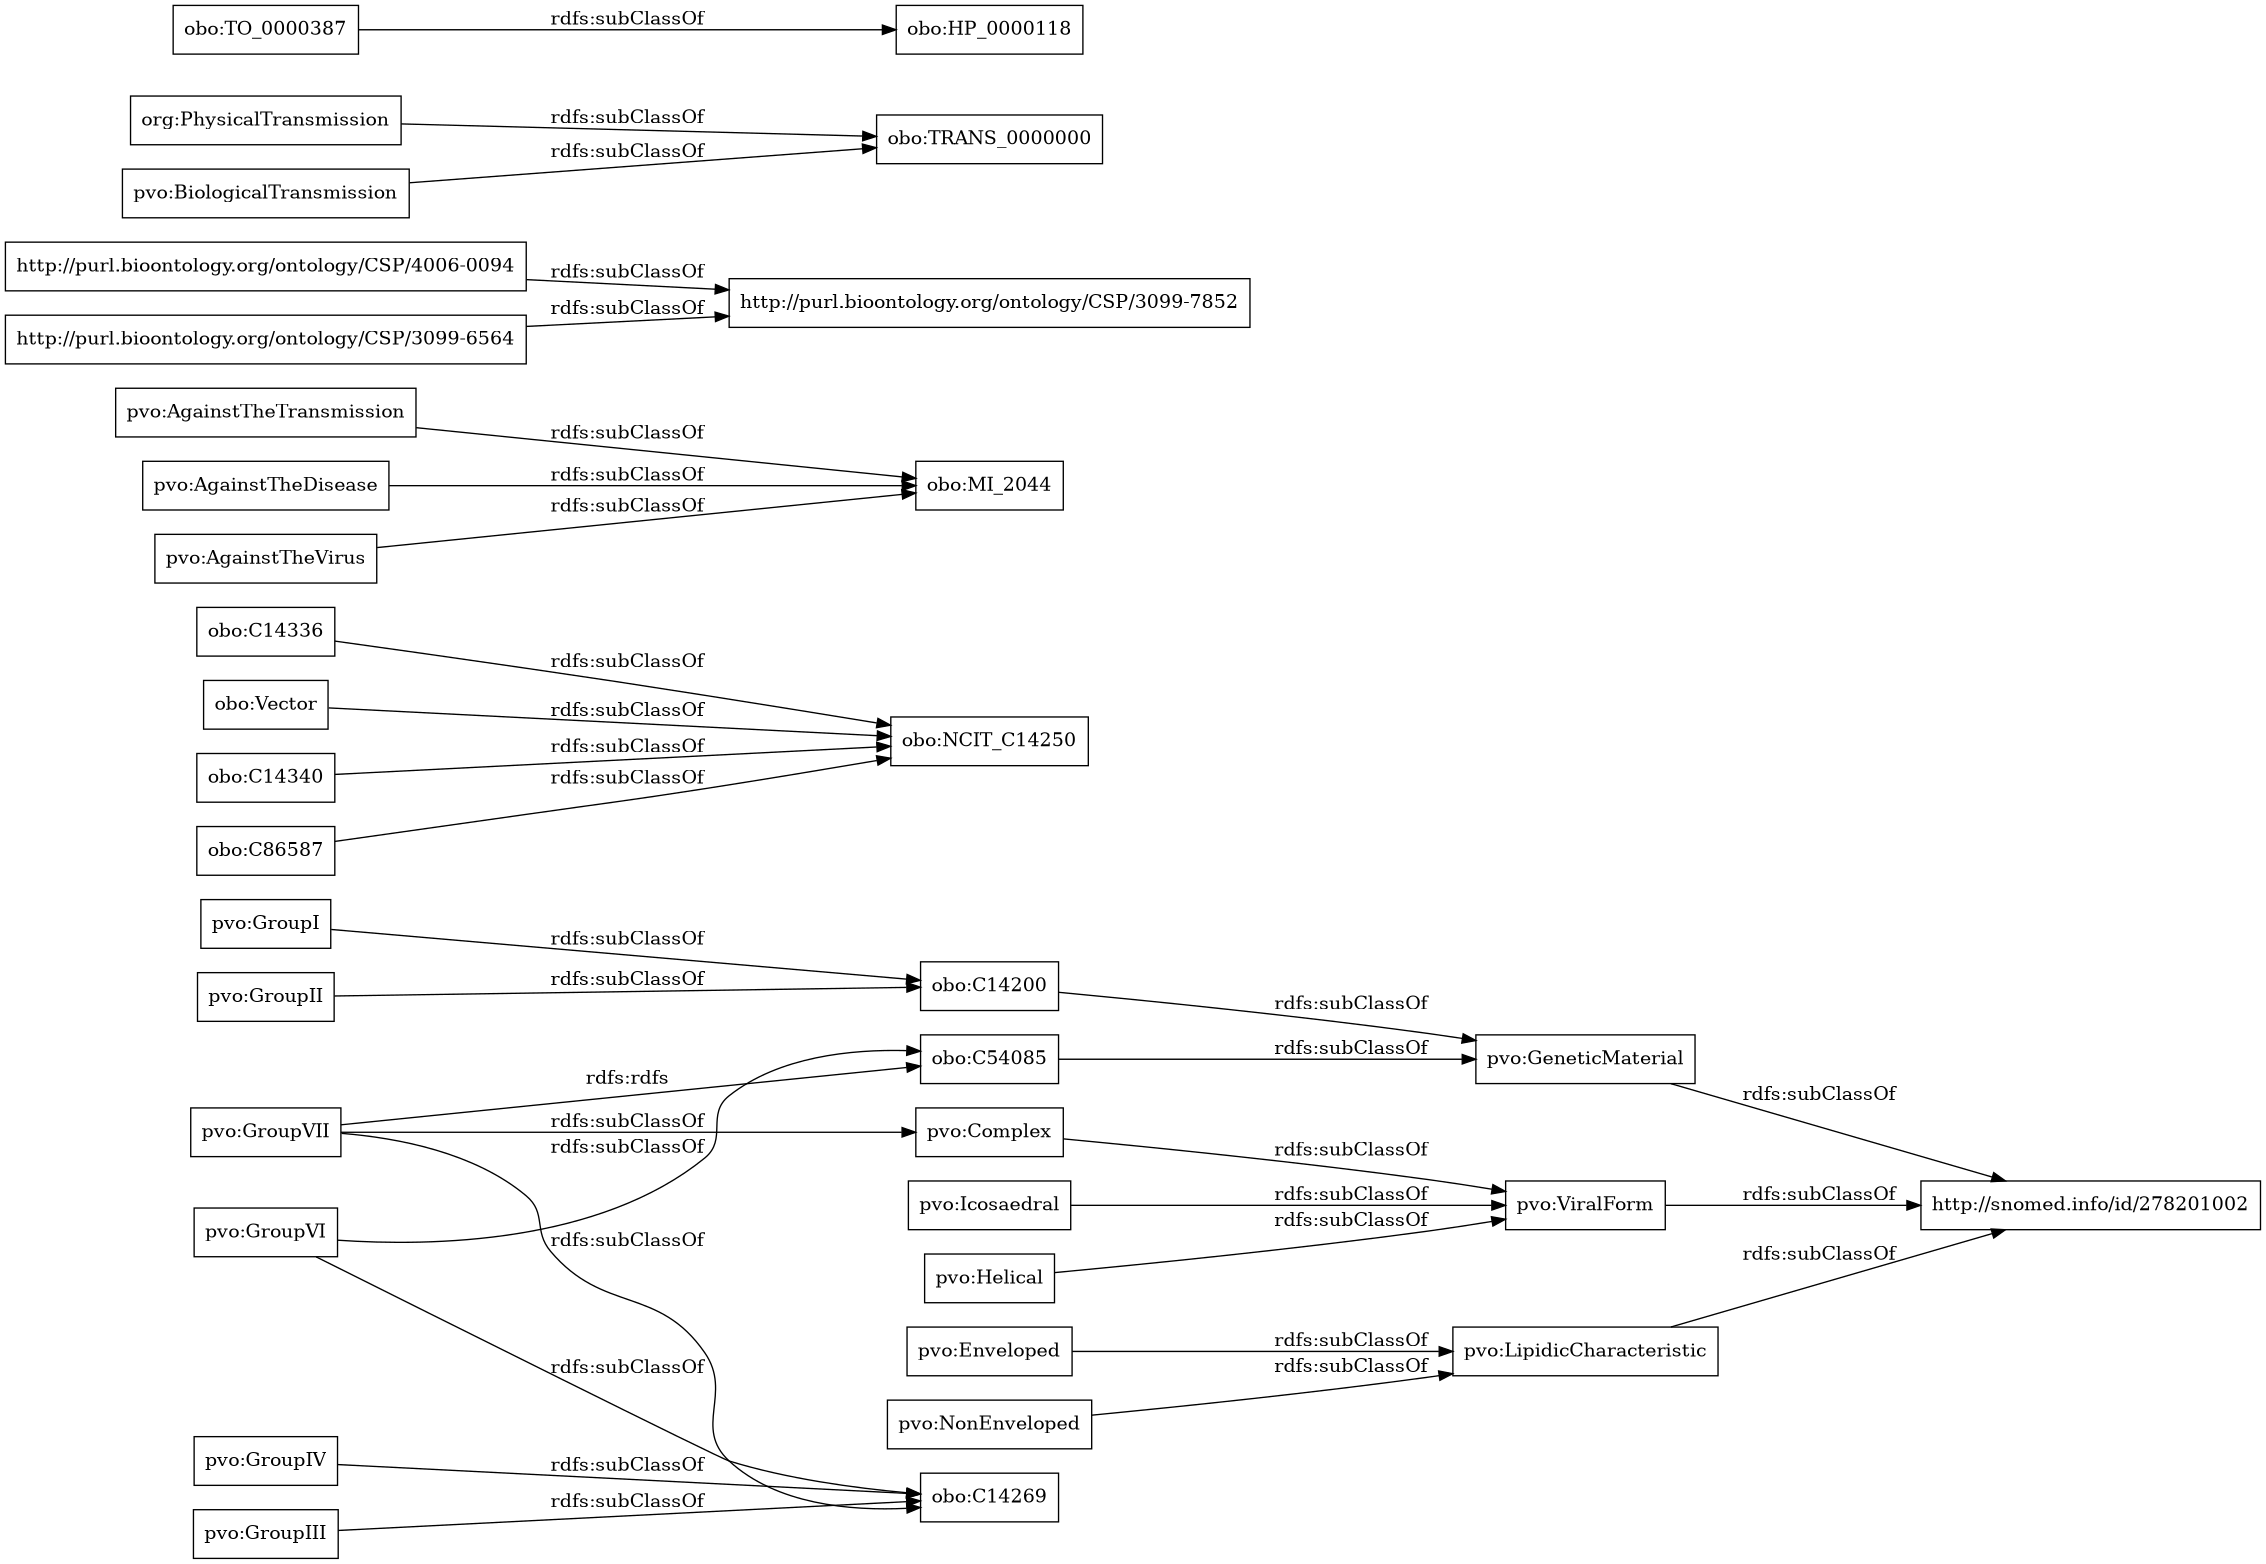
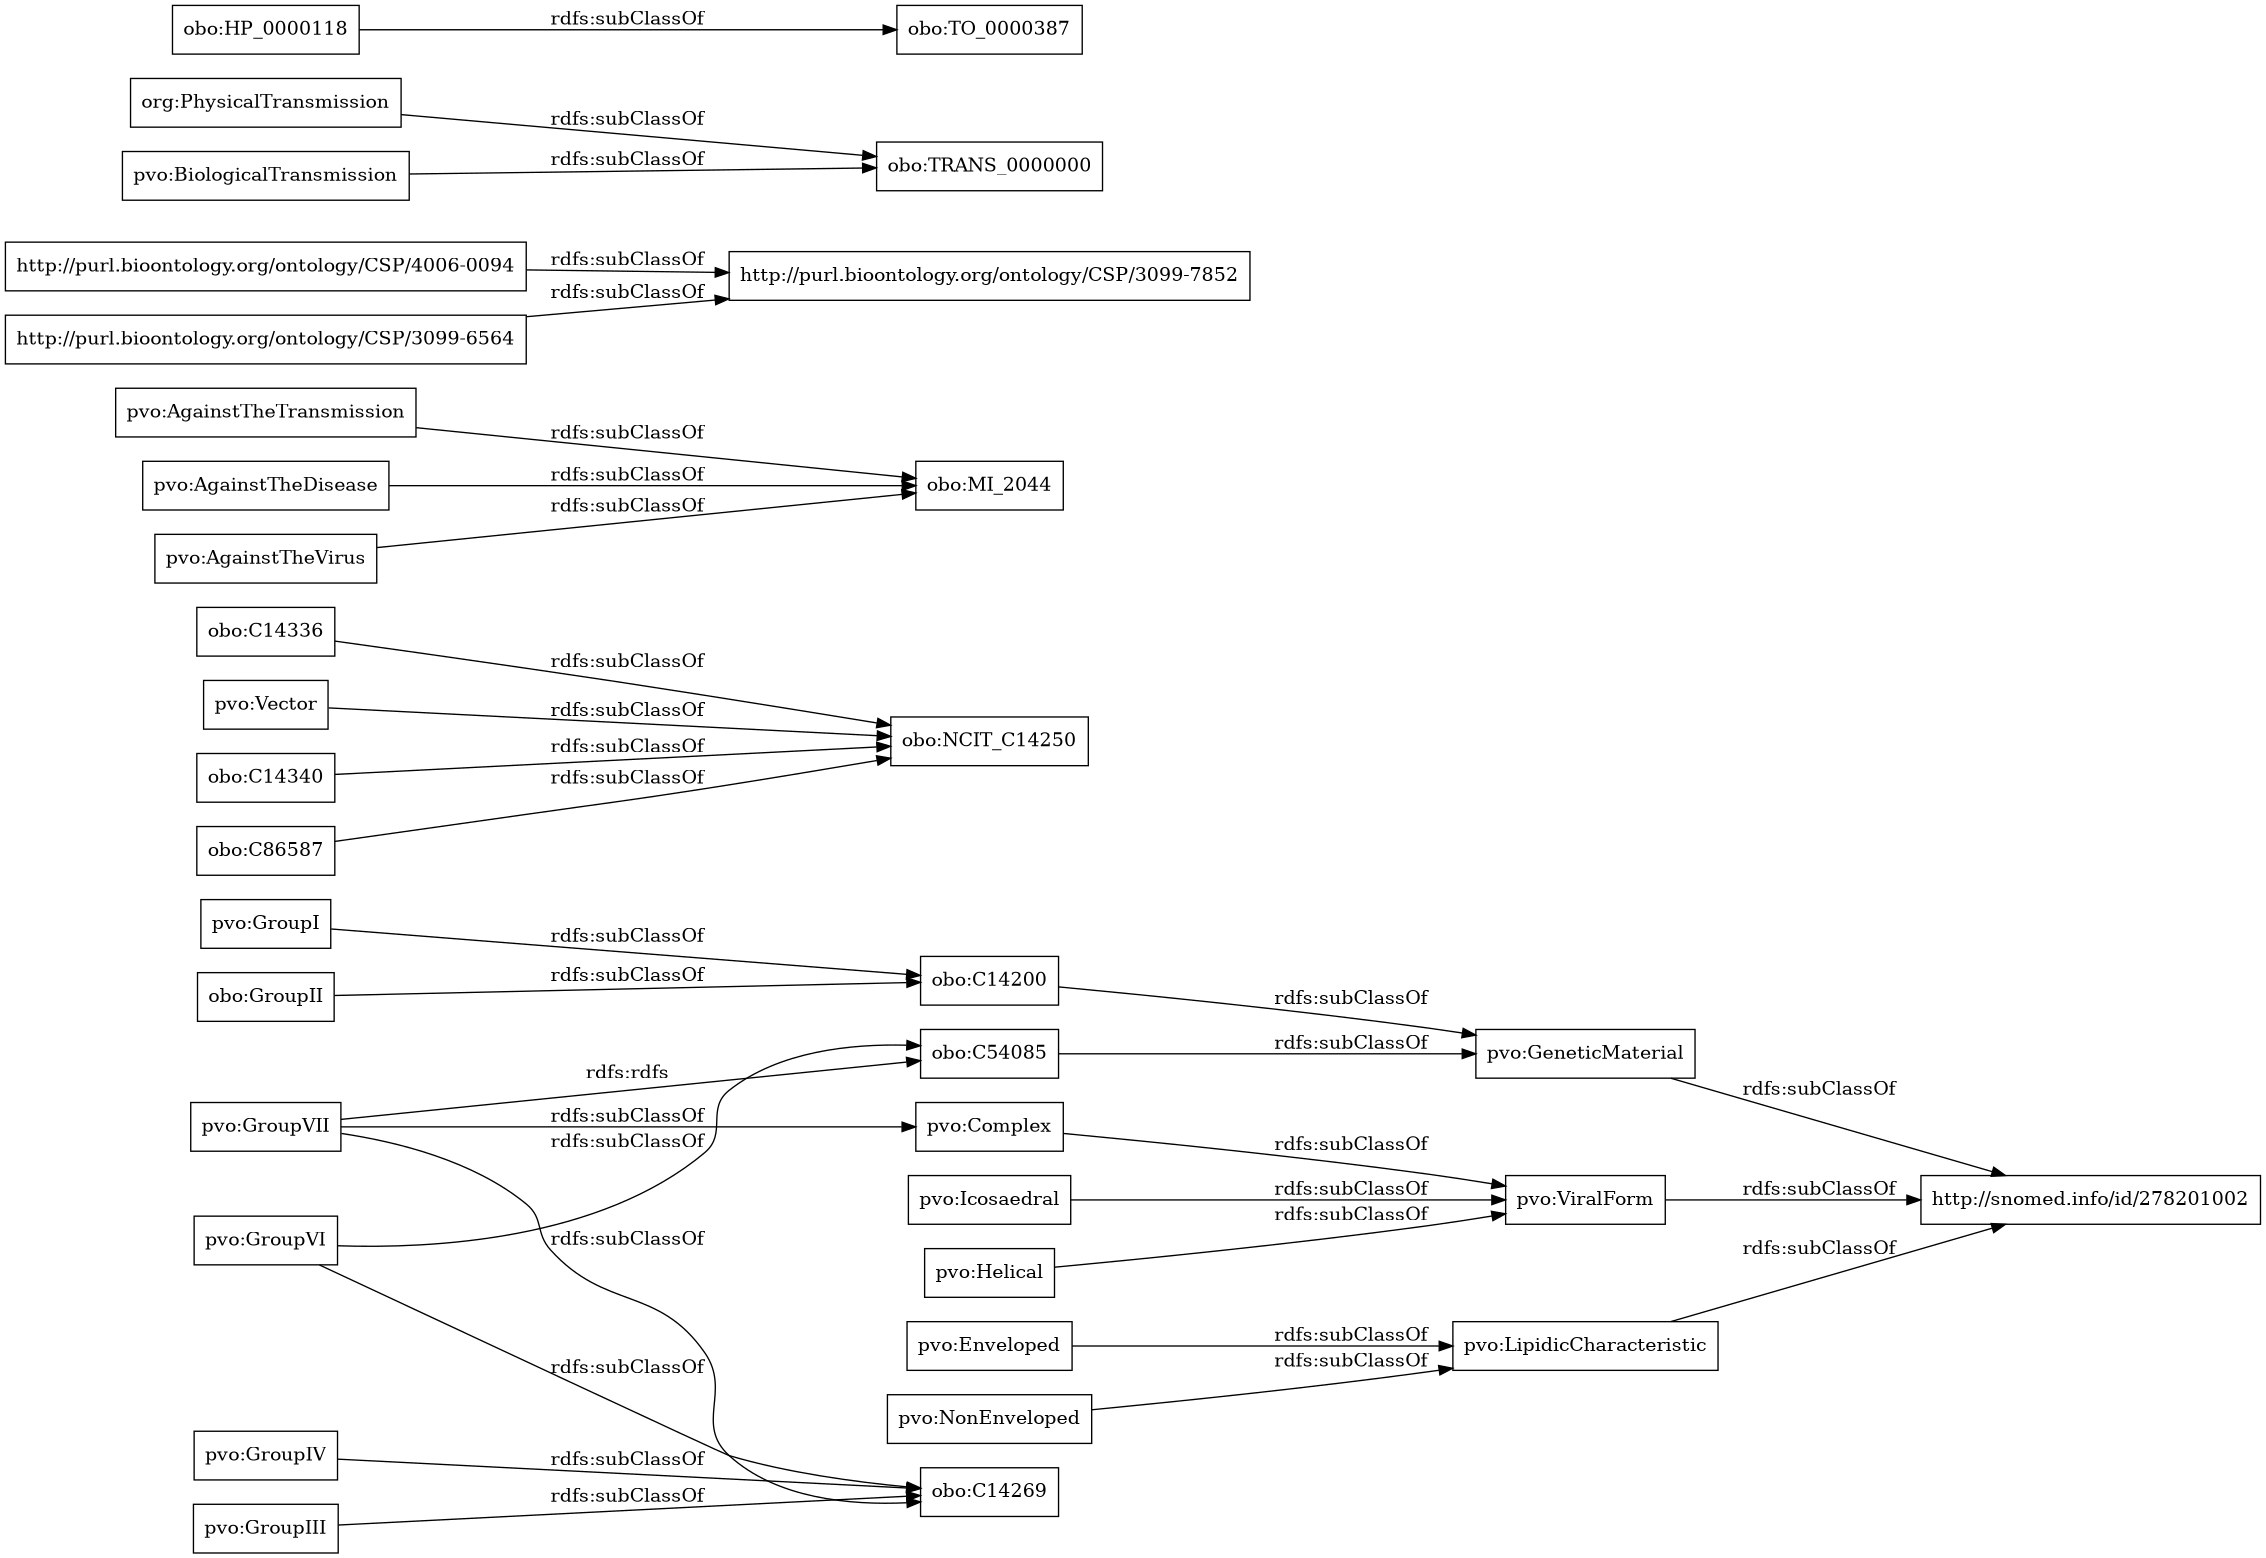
(620, 30) -> (621, 30)
(266, 705) -> (266, 705)
(266, 997) -> (266, 997)
